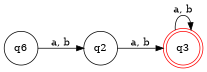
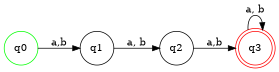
(140, 43) -> (214, 43)
(21, 48) -> (97, 48)
none -> (21, 48)
